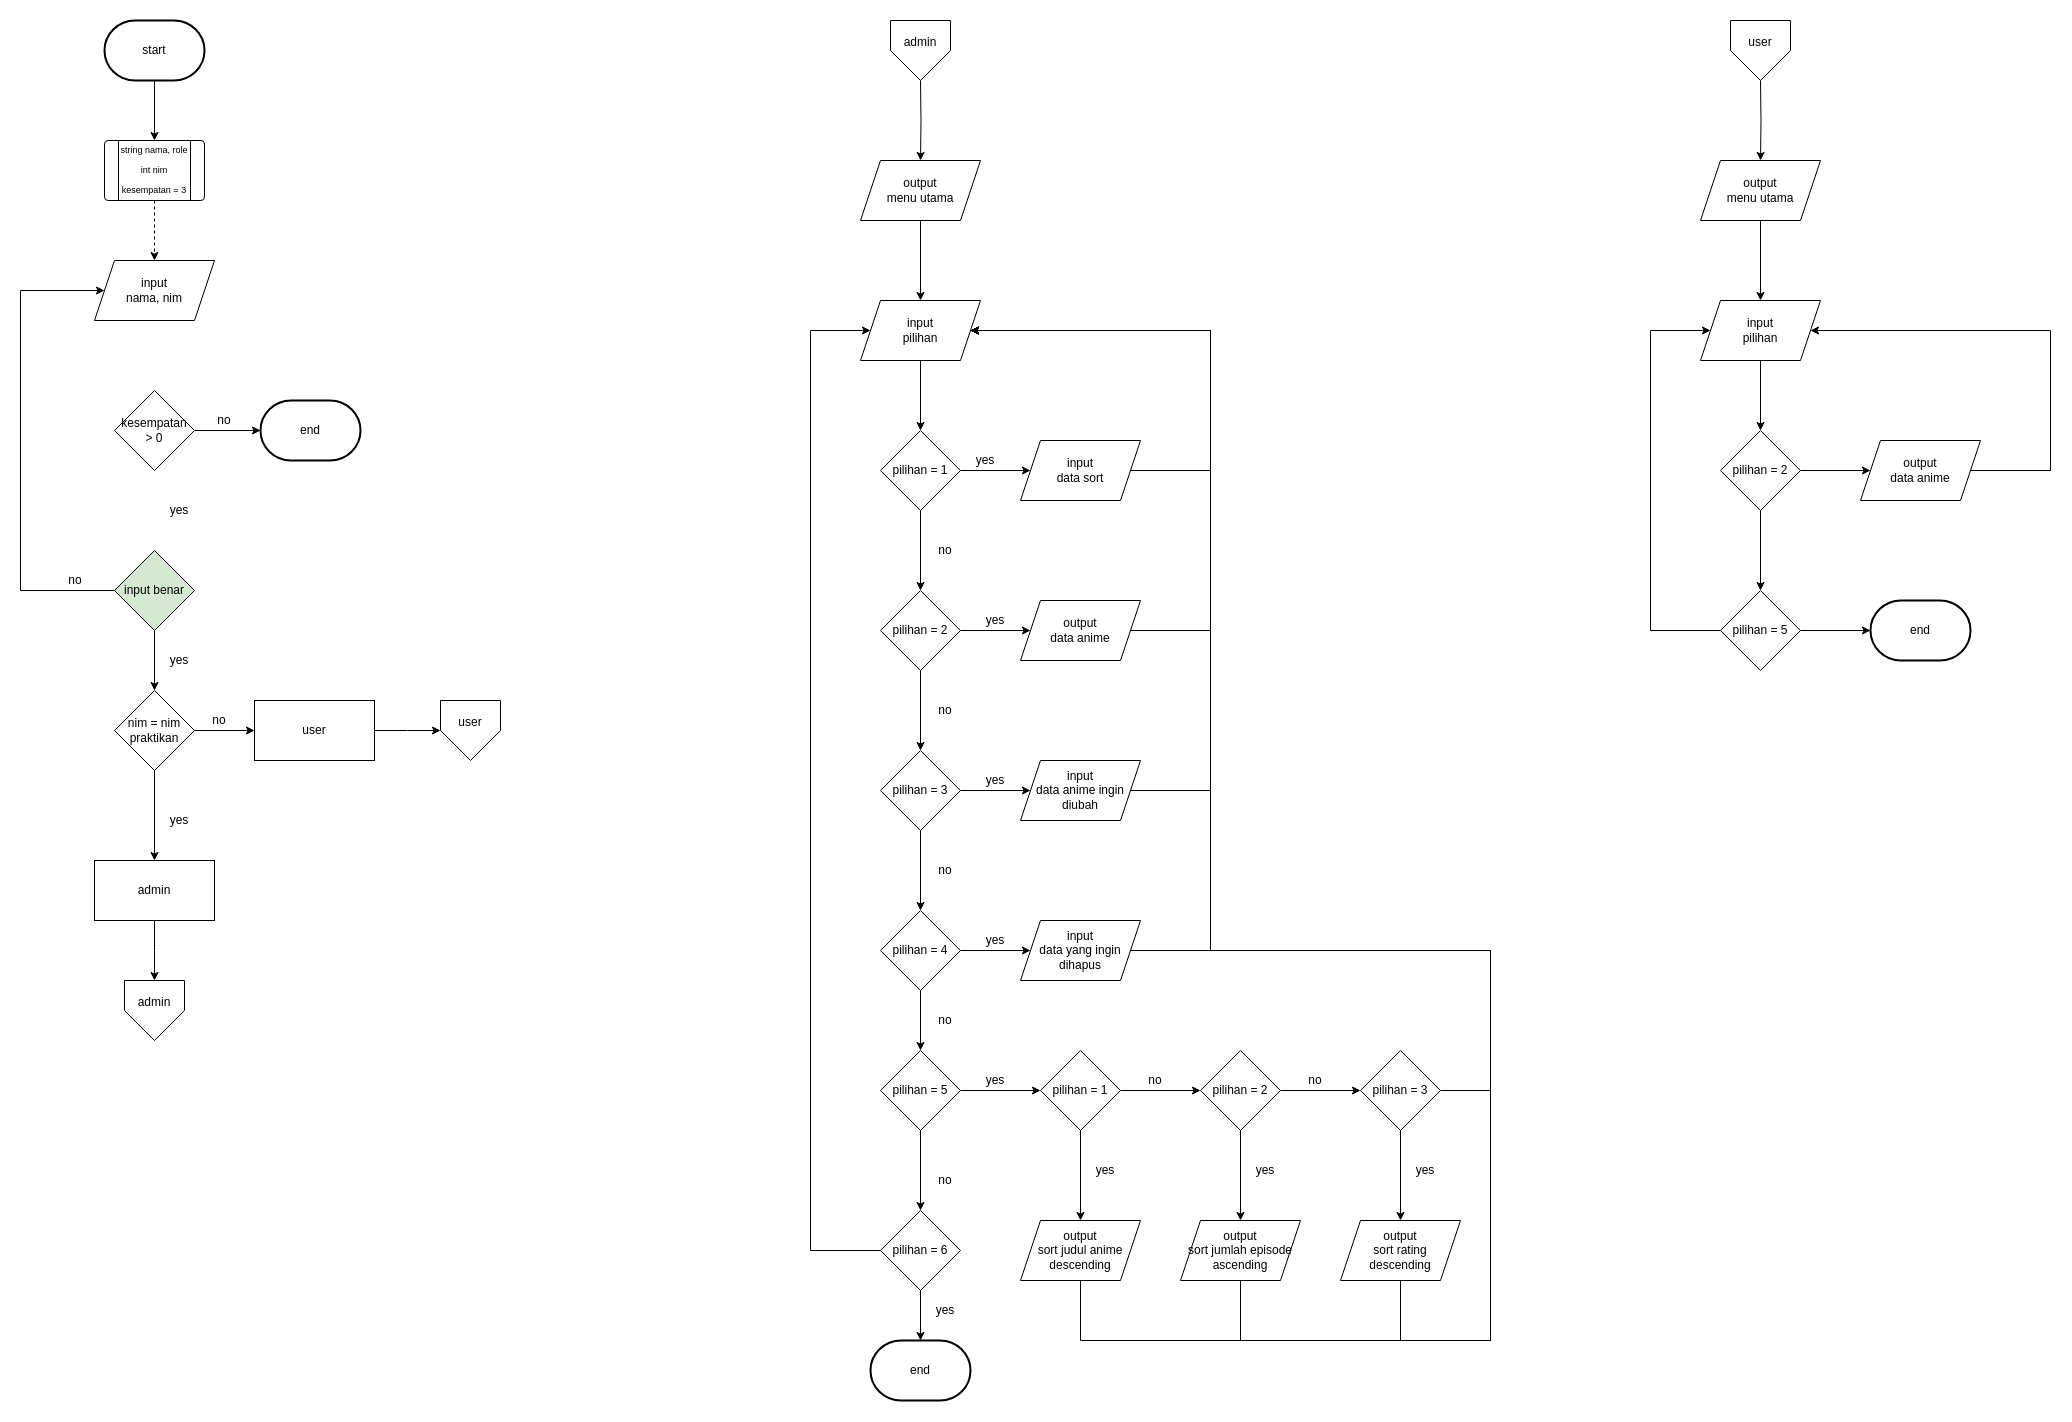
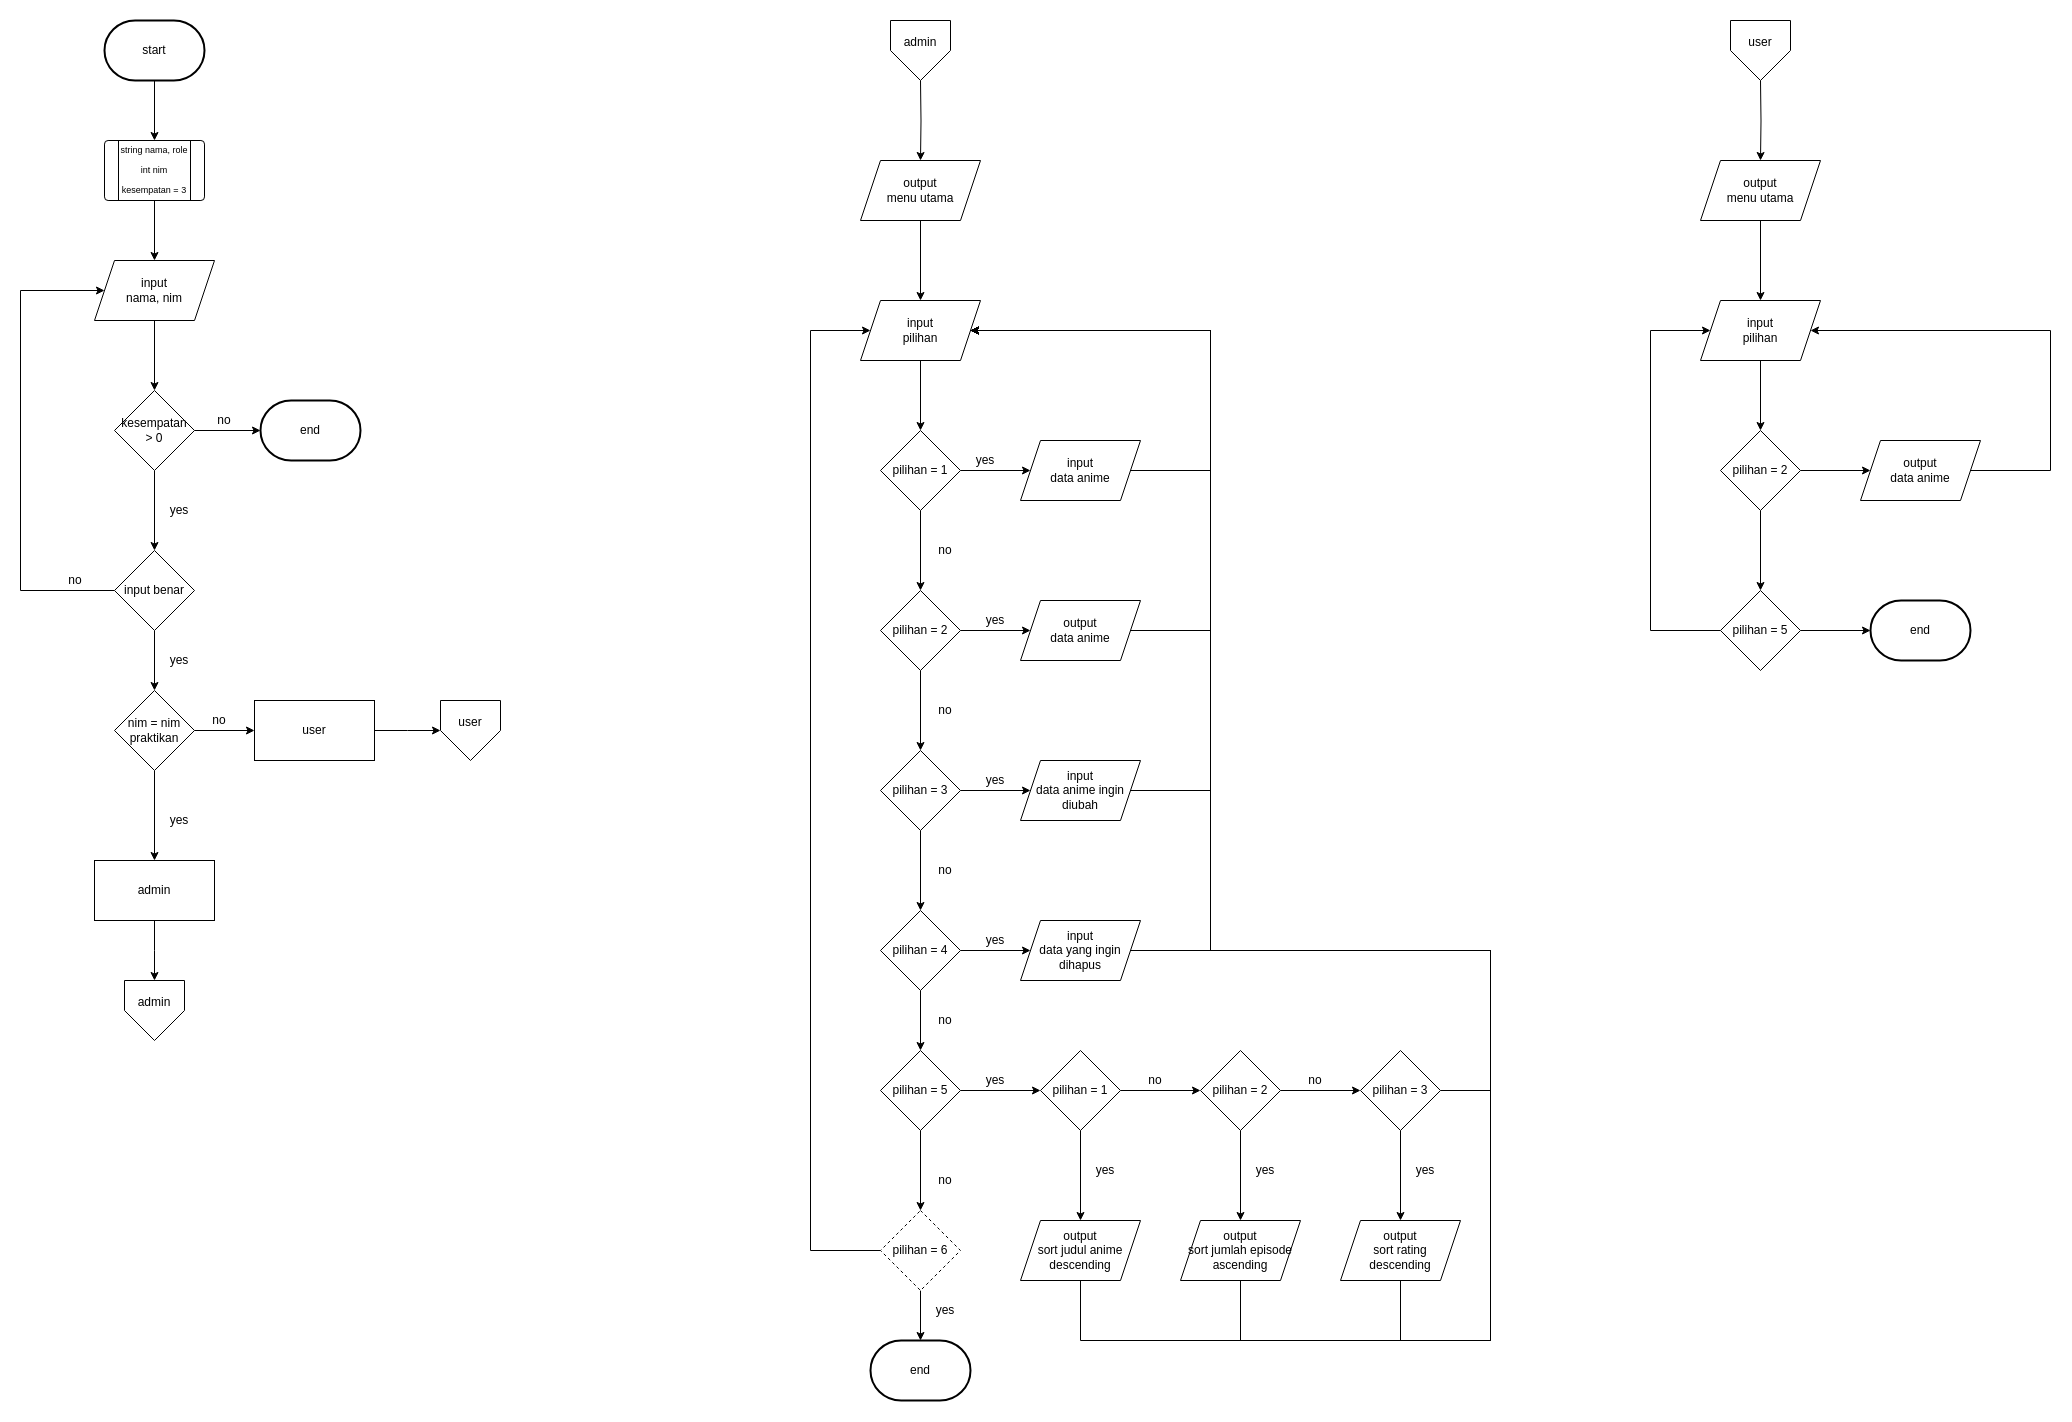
(155, 228) -> (155, 228)
none -> (155, 352)
(1081, 471) -> (1081, 471)
none -> (155, 507)
(155, 591) -> (155, 591)
(921, 1251) -> (921, 1251)
